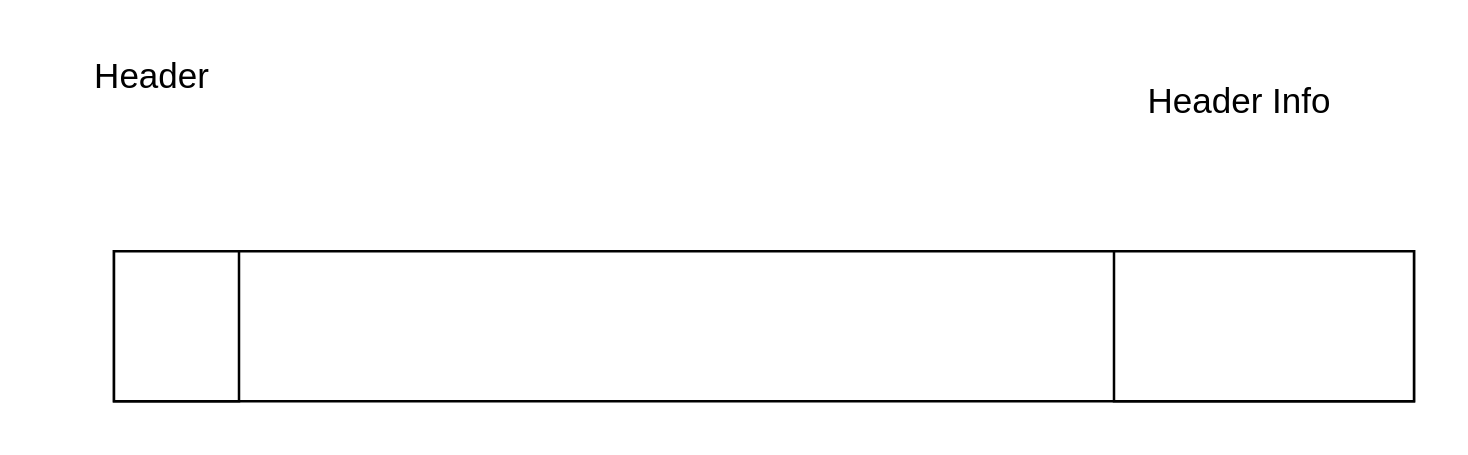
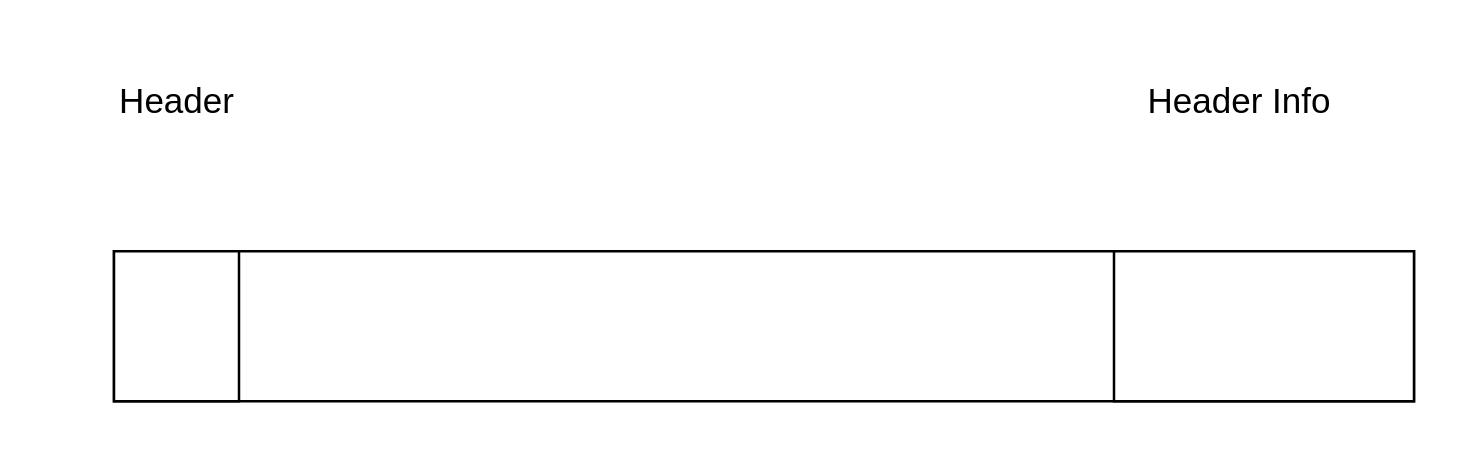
(151, 76) -> (176, 101)
